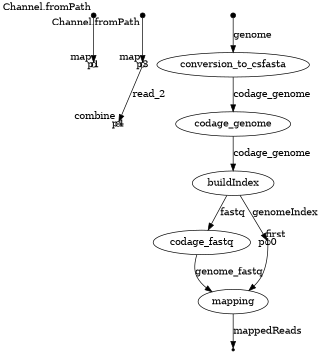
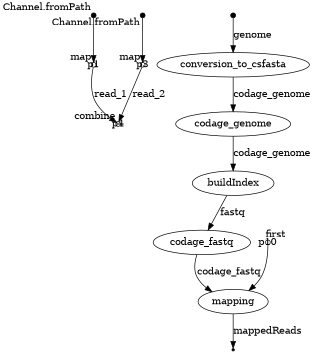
none -> (93, 96)
(252, 215) -> none
(229, 272) -> (229, 272)
